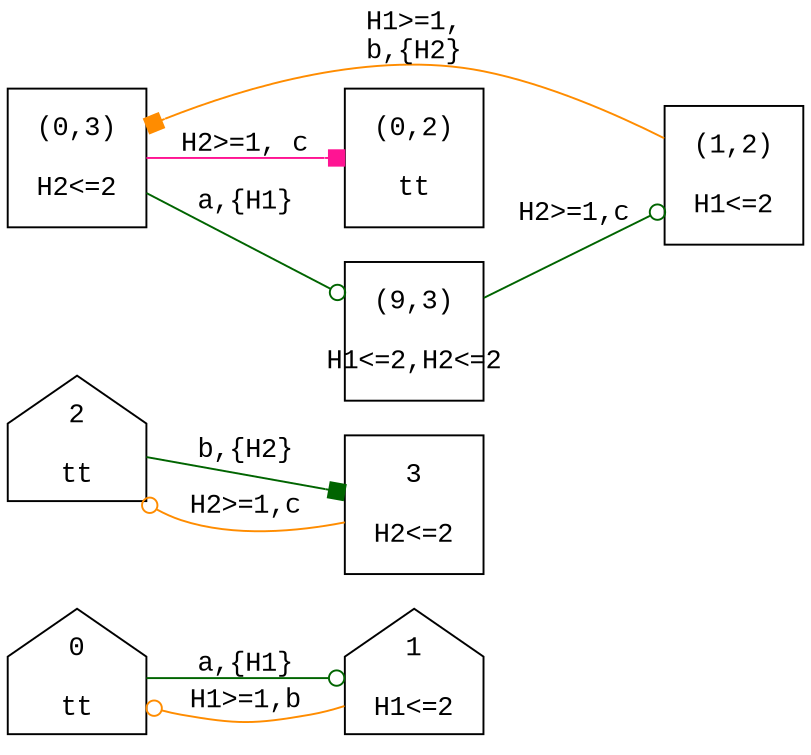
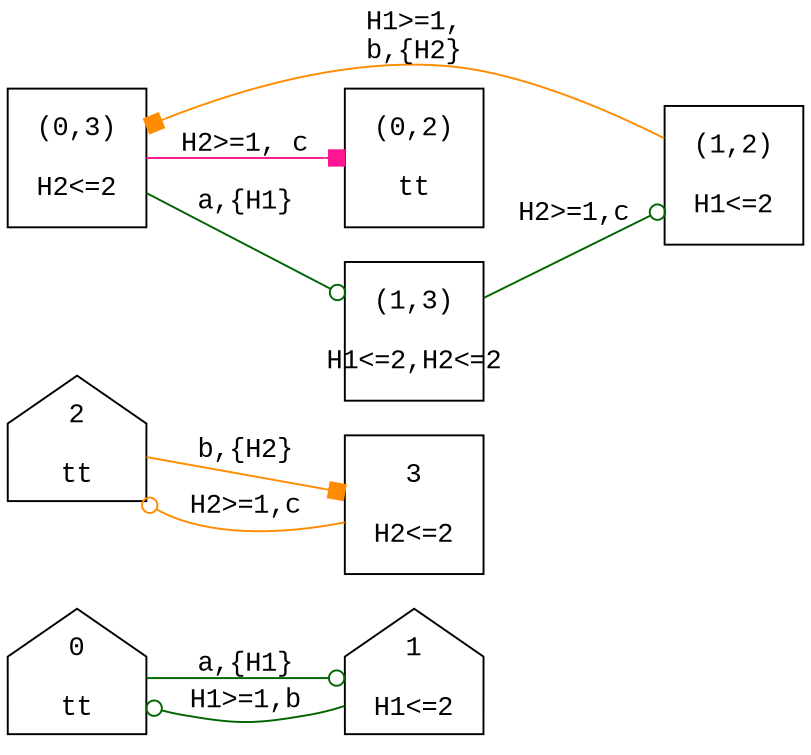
(414, 331) -> (414, 331)
(236, 473) -> (236, 473)
(253, 722) -> (253, 722)
